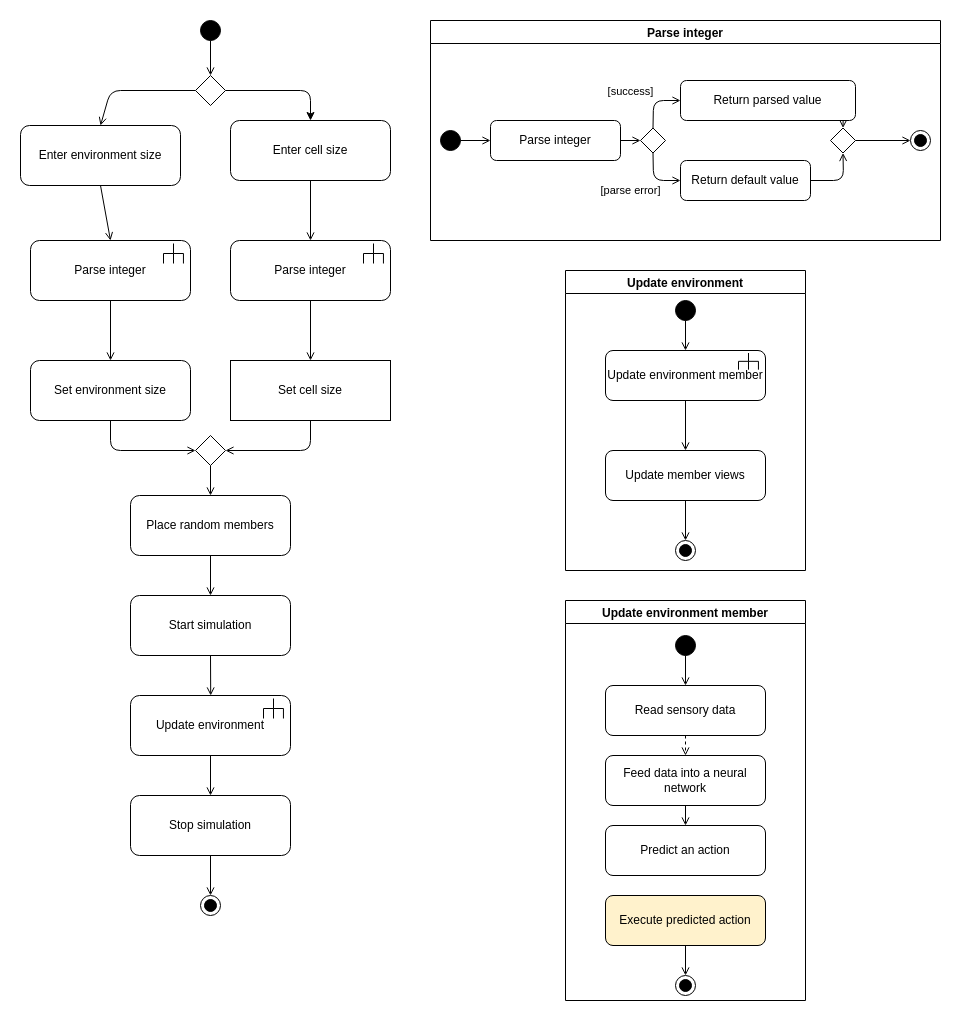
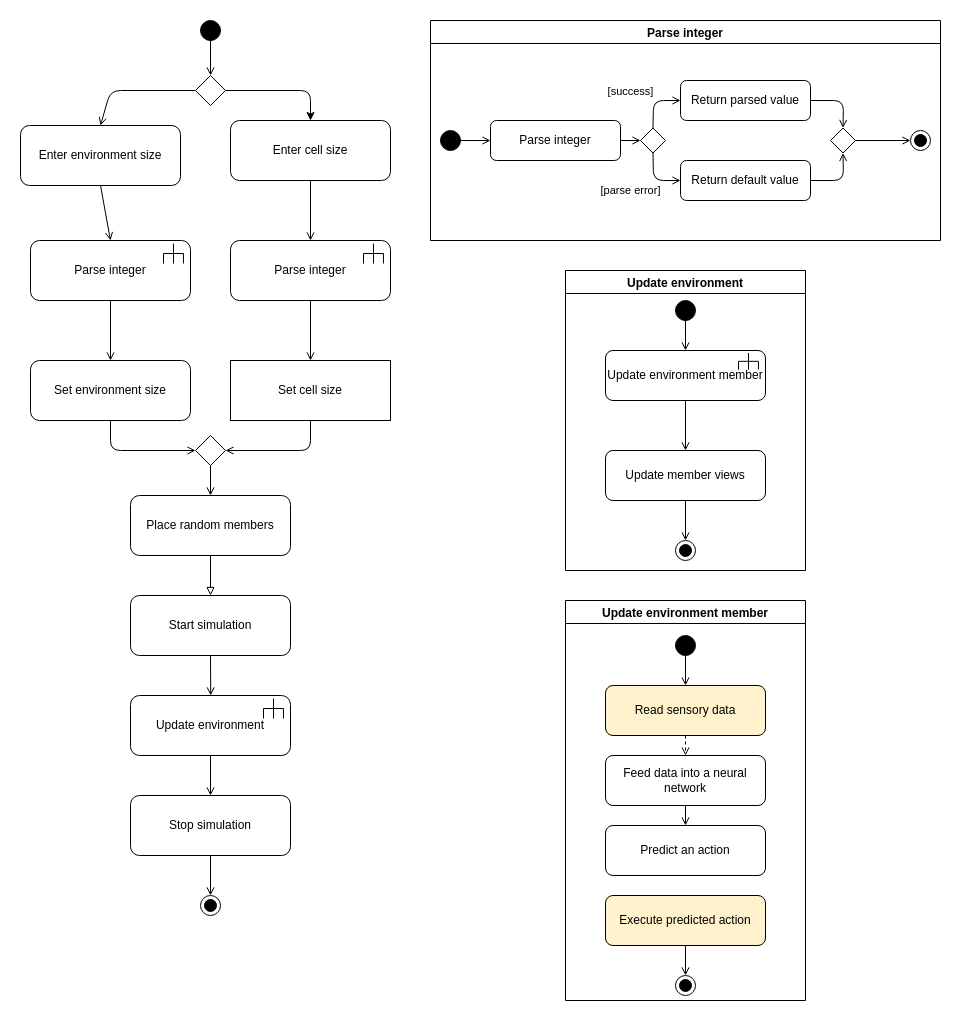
(768, 101) -> (746, 101)
(211, 589) -> (211, 586)
(686, 711) -> (686, 711)
